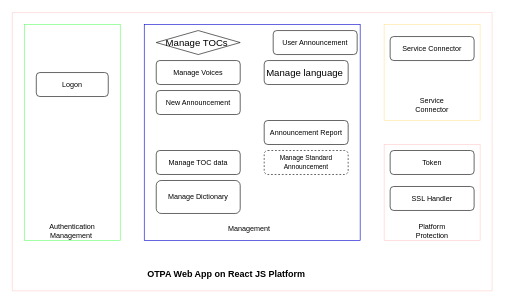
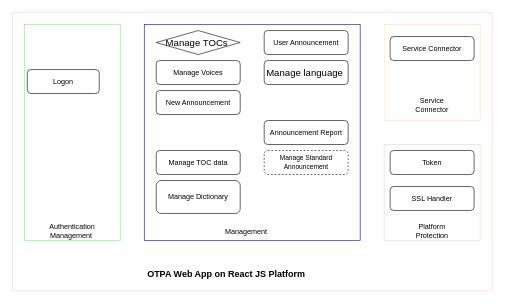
(315, 42) -> (306, 42)
(72, 84) -> (63, 81)
(249, 228) -> (246, 231)
